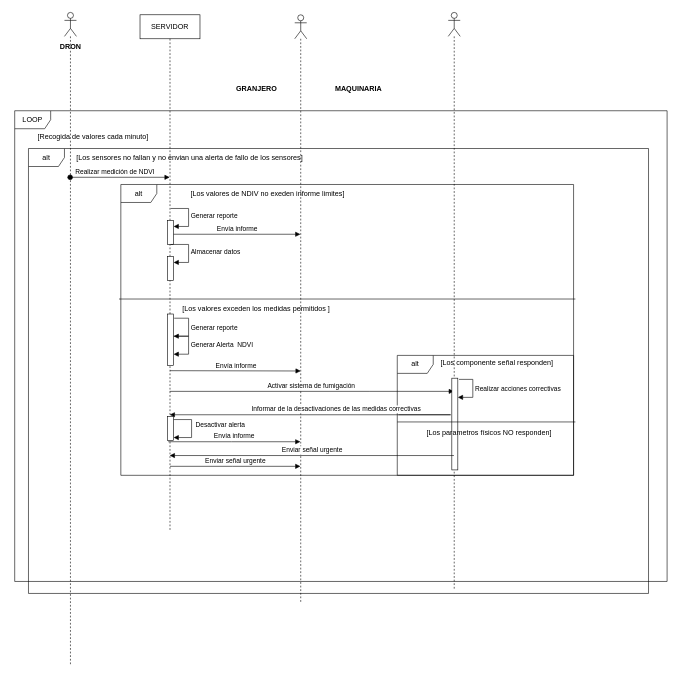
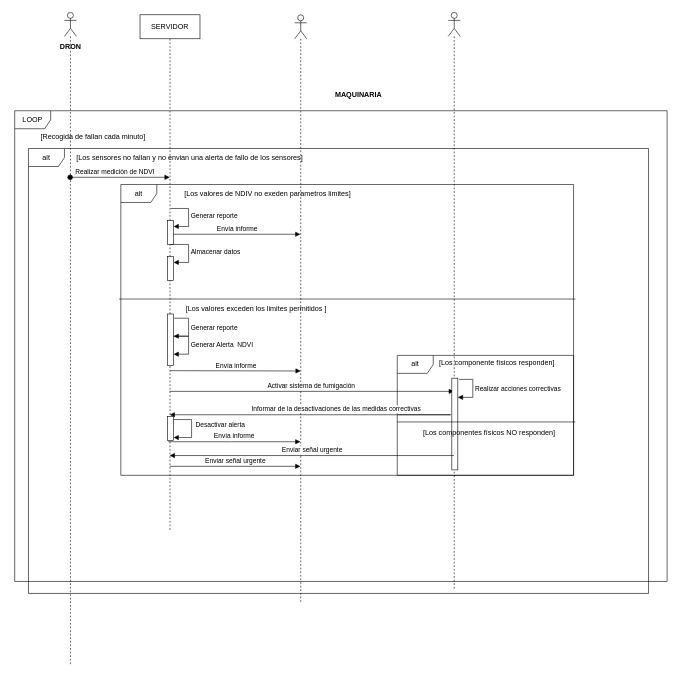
(257, 89) -> none
(359, 89) -> (359, 95)
(93, 137) -> (93, 137)
(268, 194) -> (268, 194)
(257, 309) -> (257, 309)
(497, 363) -> (497, 363)
(490, 433) -> (490, 433)
